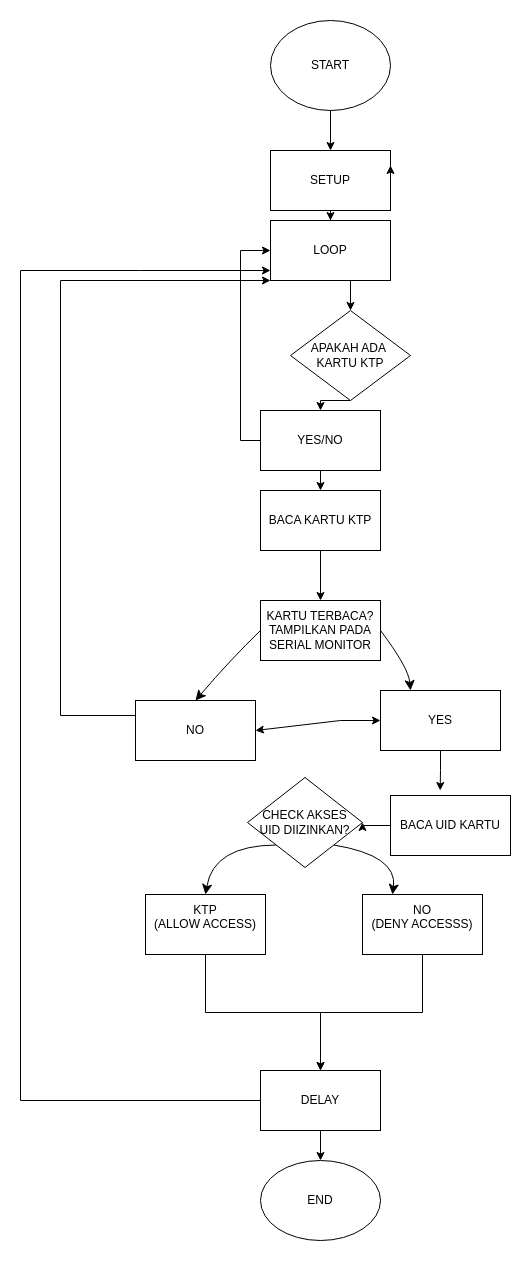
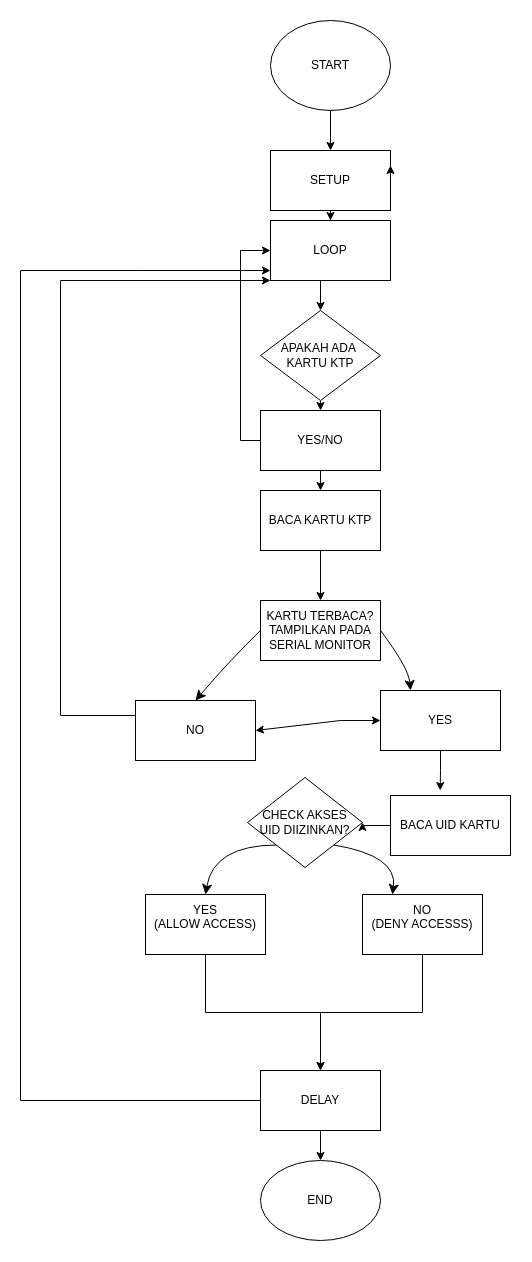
(351, 356) -> (321, 356)
(206, 925) -> (206, 925)
